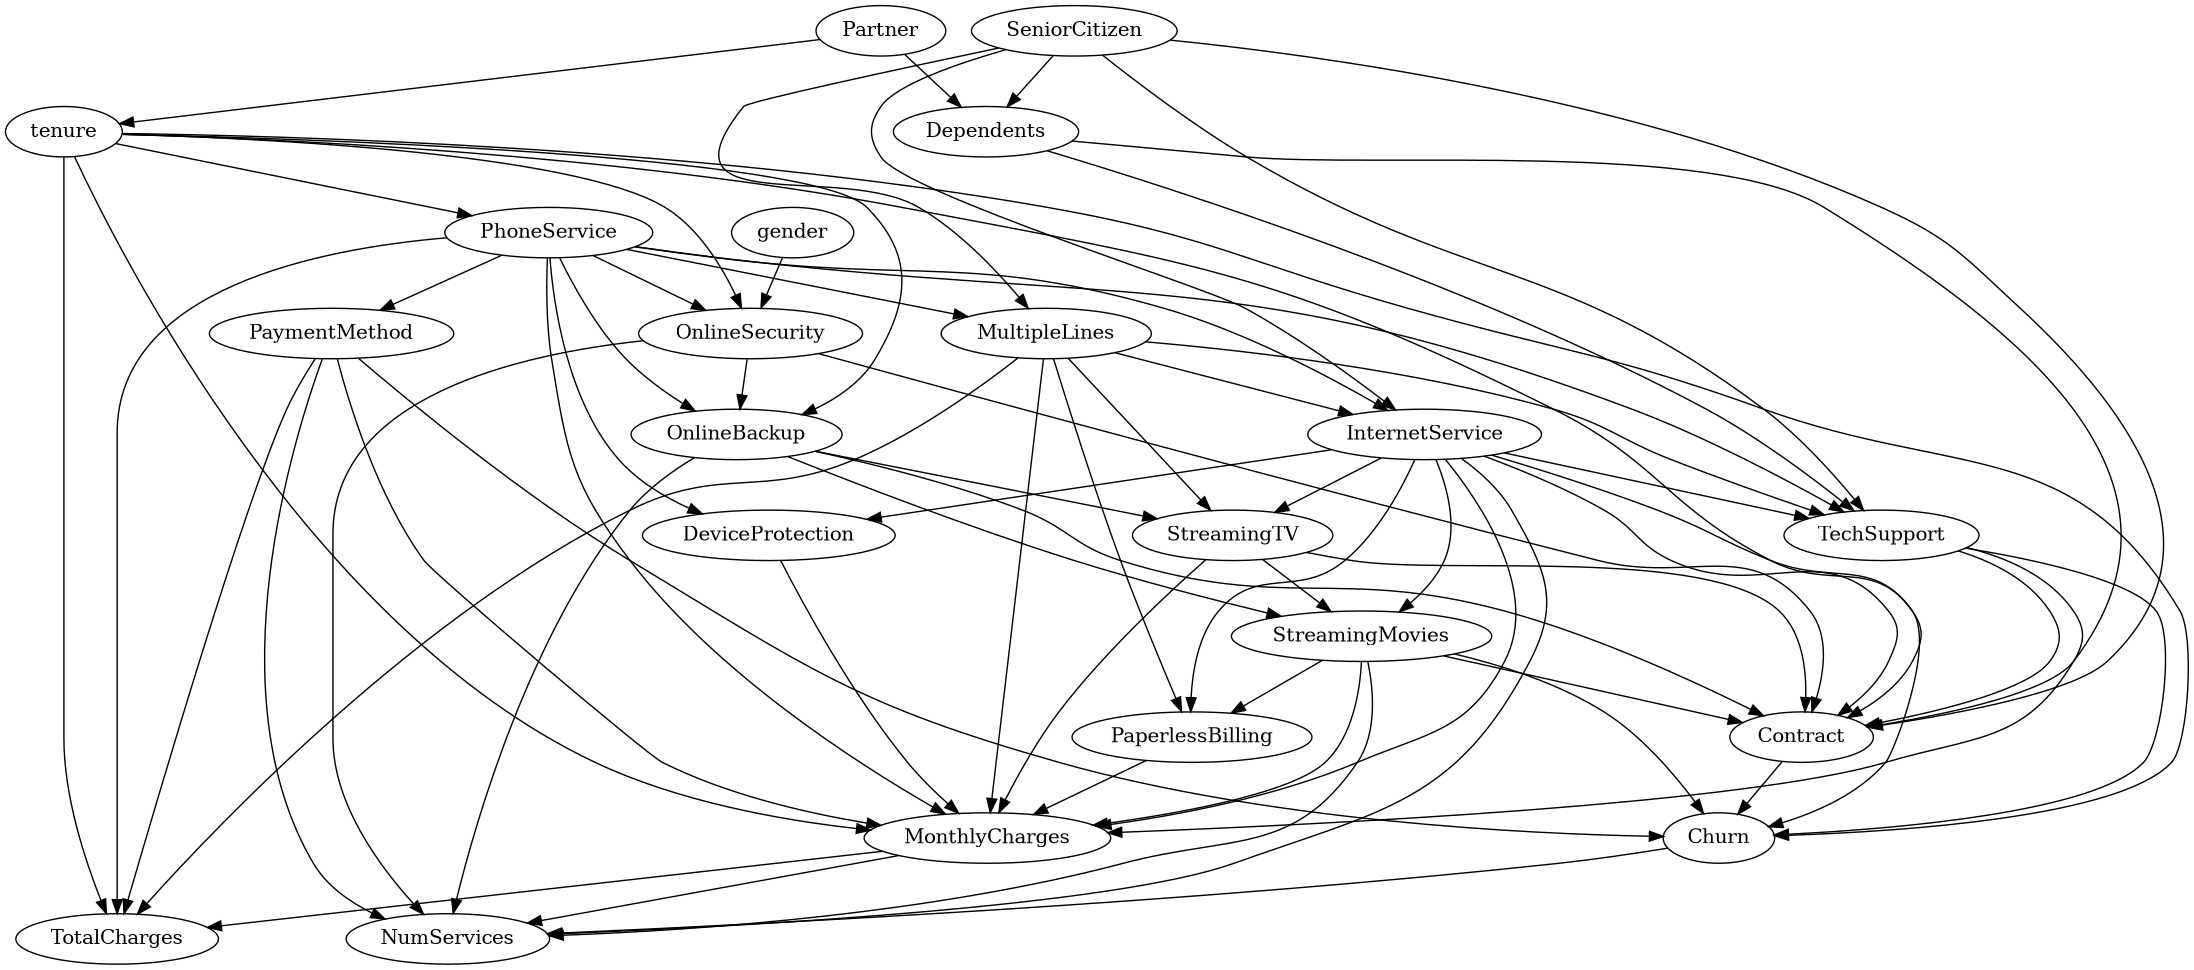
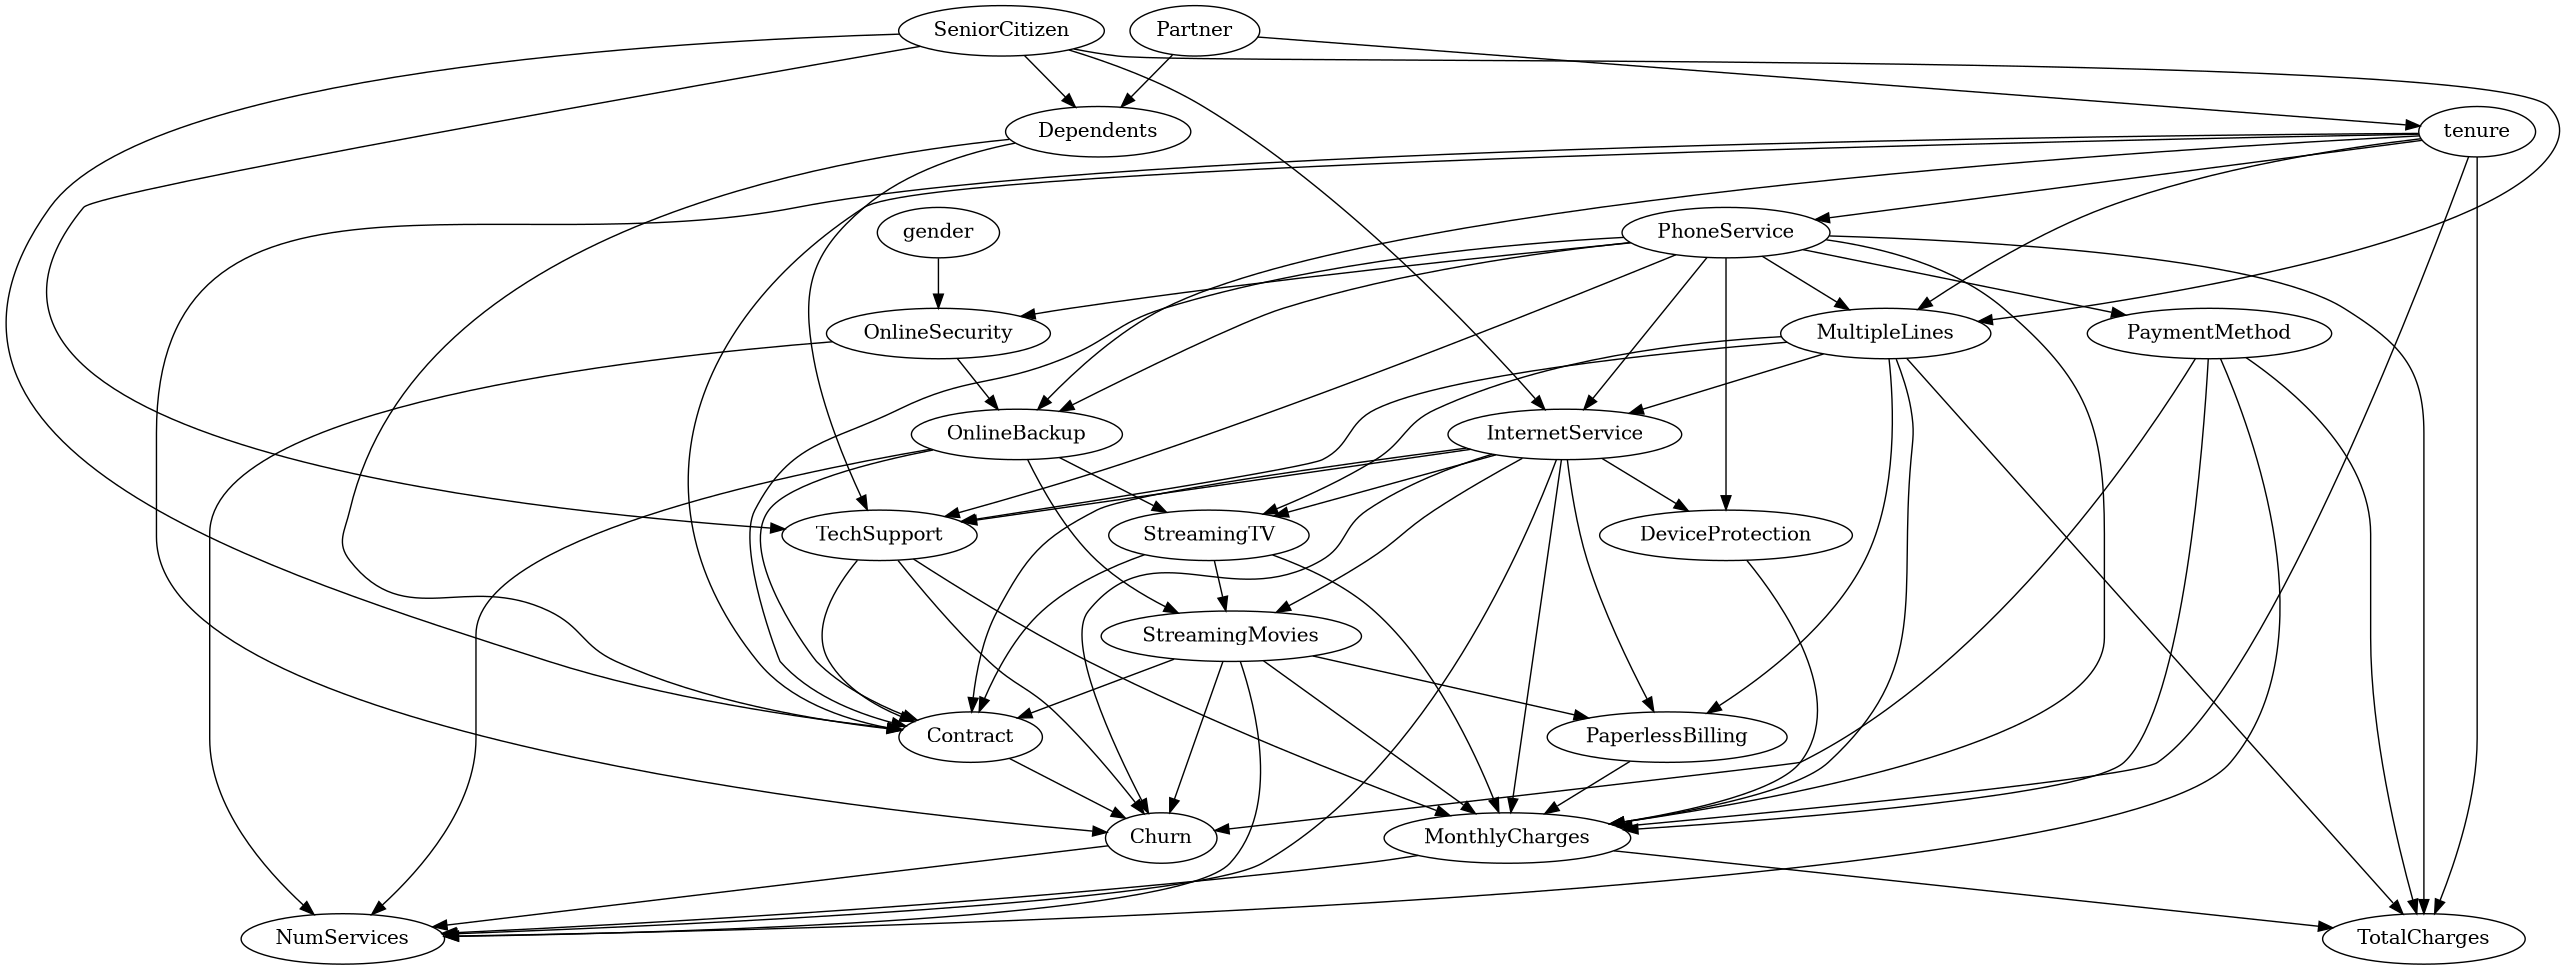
(520, 166) -> (2164, 188)
(1361, 499) -> (1035, 369)
